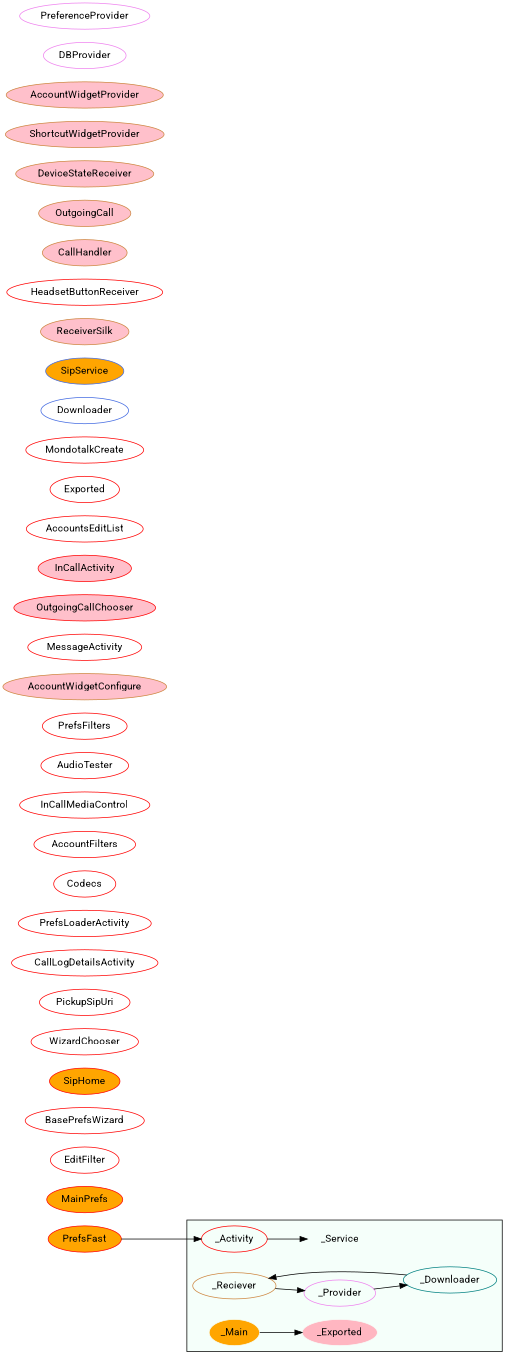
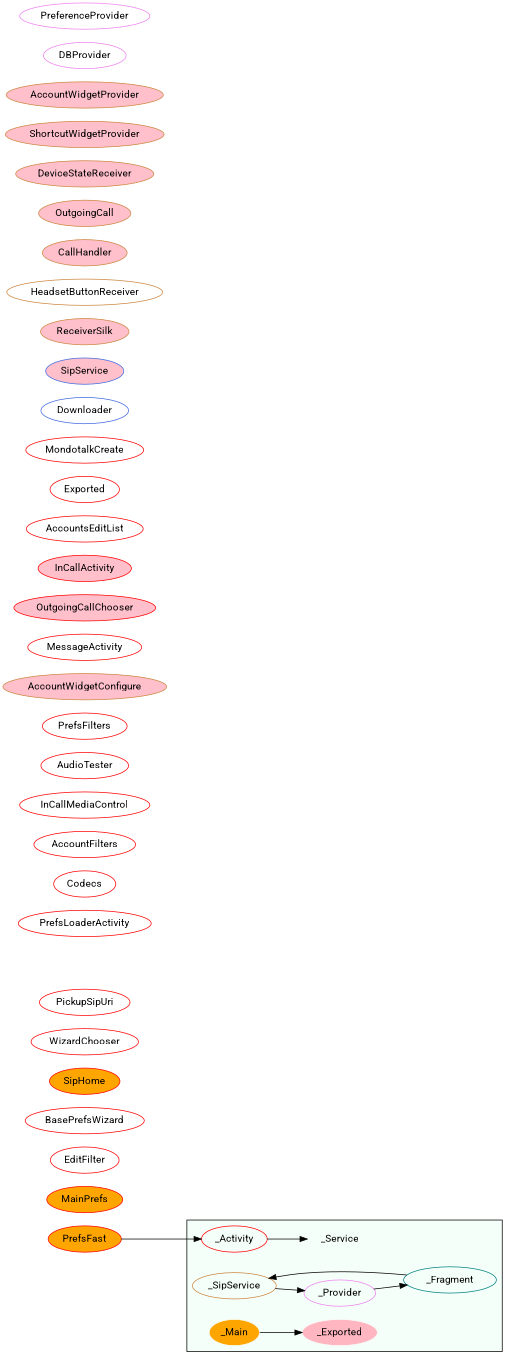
(85, 292) -> (85, 292)
(85, 371) -> (85, 371)
(85, 963) -> none
(450, 1280) -> (450, 1280)
(234, 1286) -> (234, 1286)
